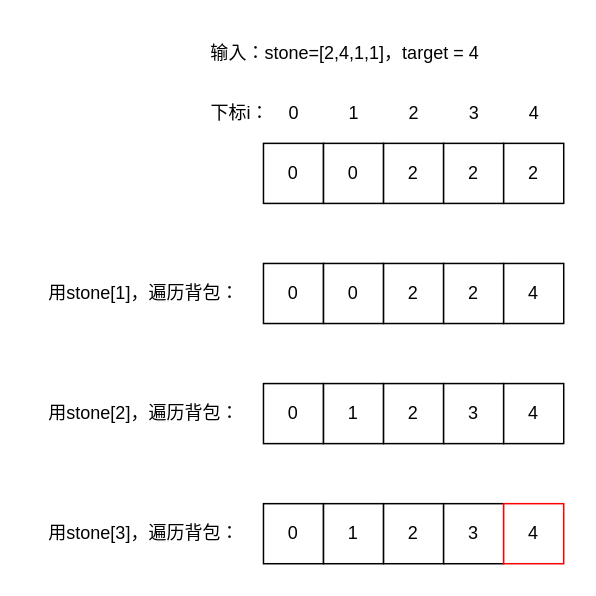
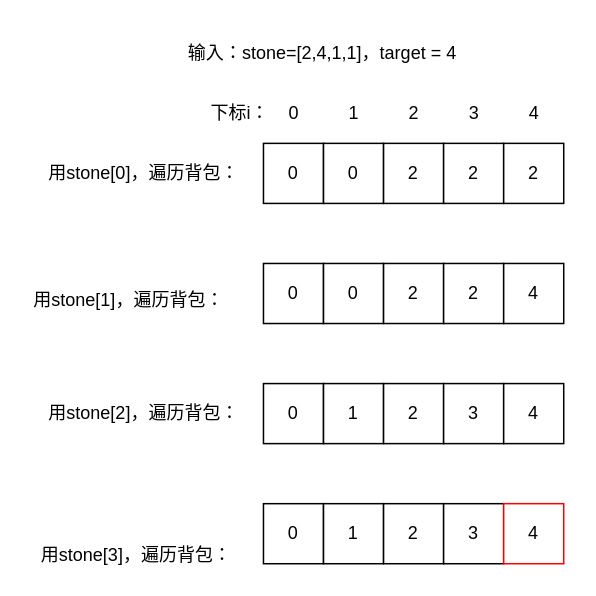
(344, 53) -> (322, 53)
none -> (143, 173)
(143, 293) -> (128, 301)
(143, 533) -> (136, 556)
